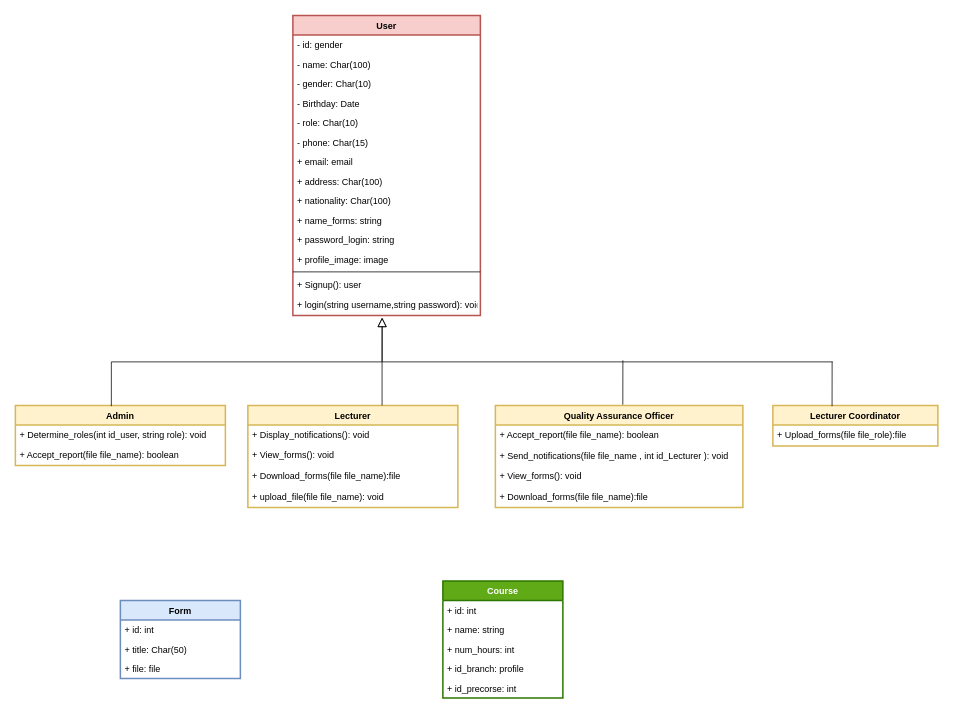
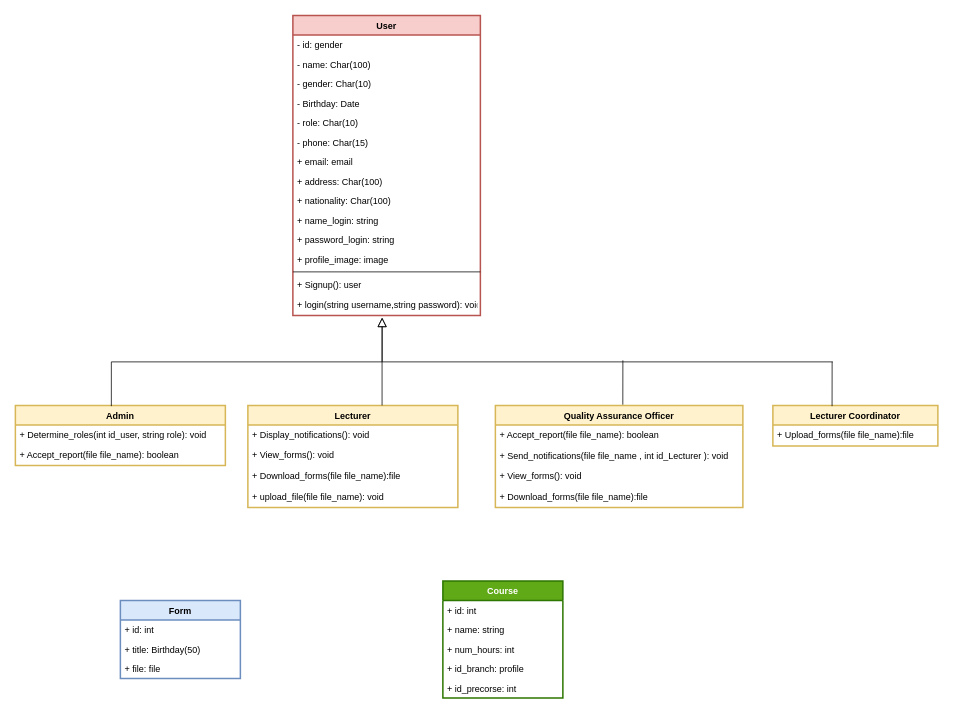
(343, 221) -> (340, 221)
(852, 435) -> (854, 435)
(161, 650) -> (170, 650)
